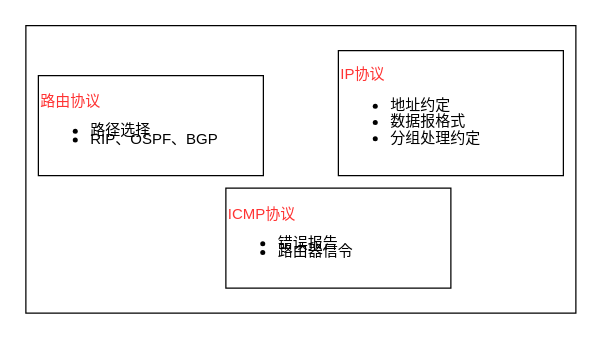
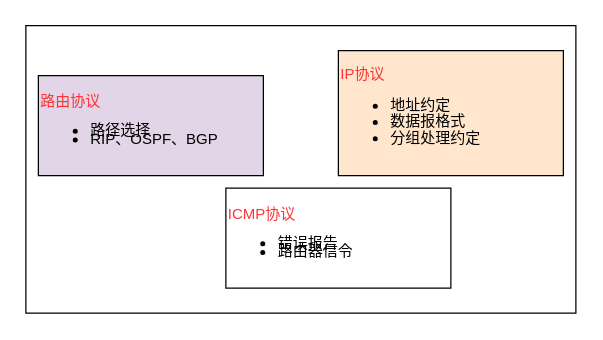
(451, 113) -> (451, 113)
(151, 126) -> (151, 126)
